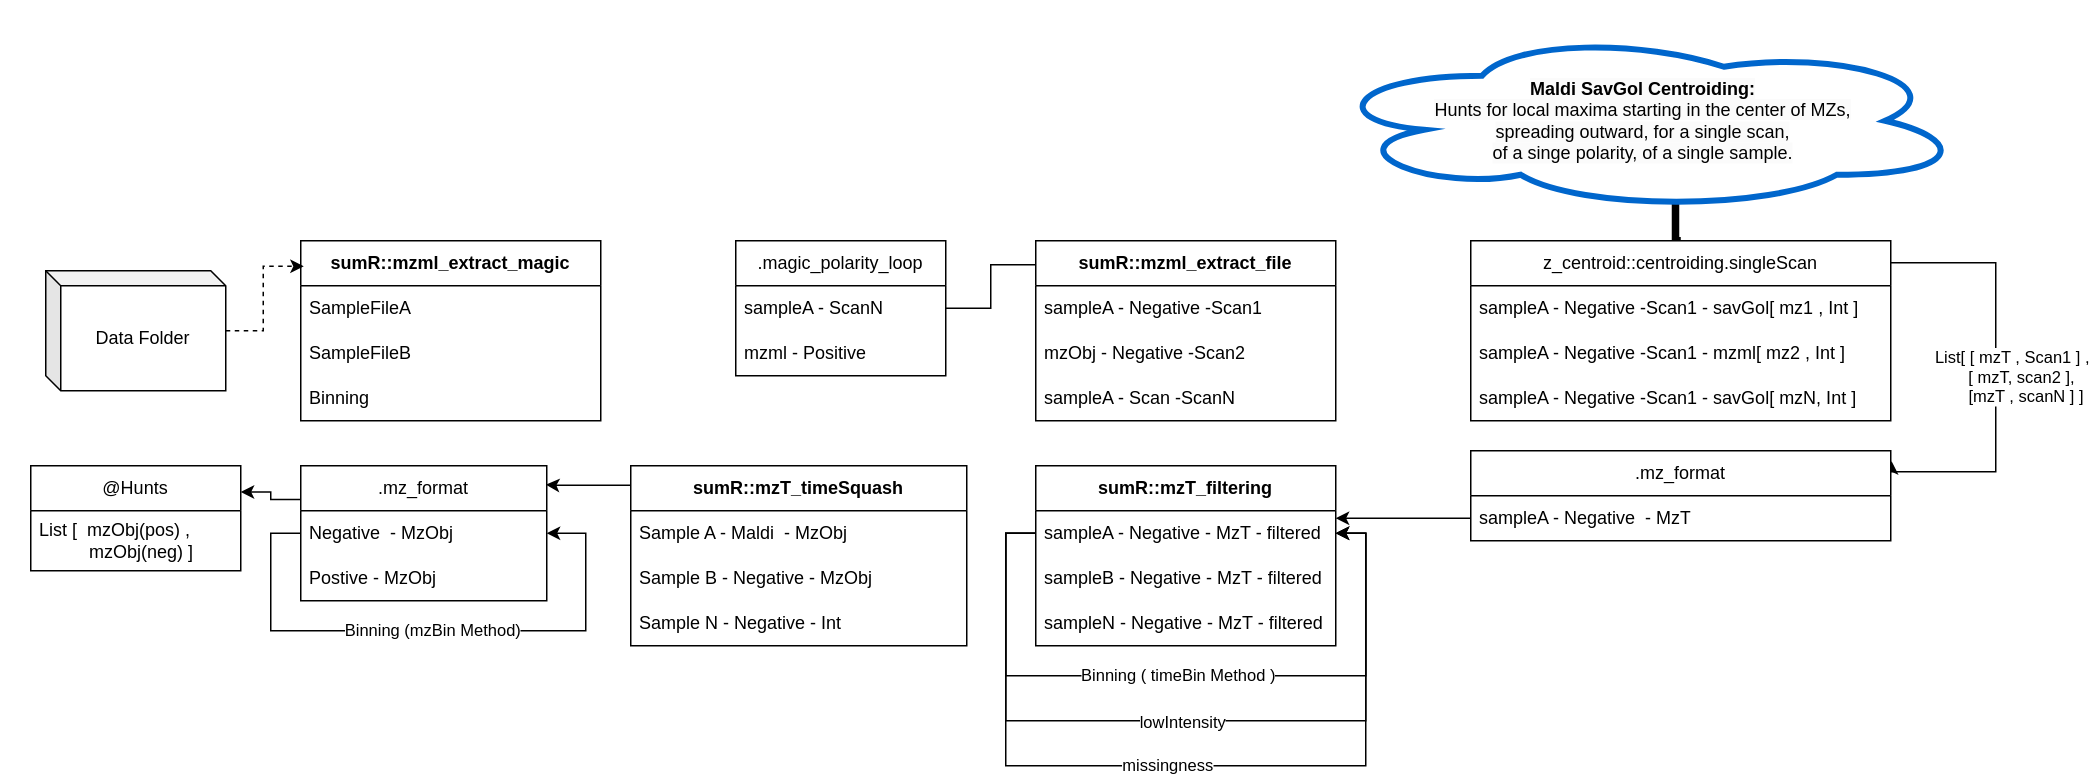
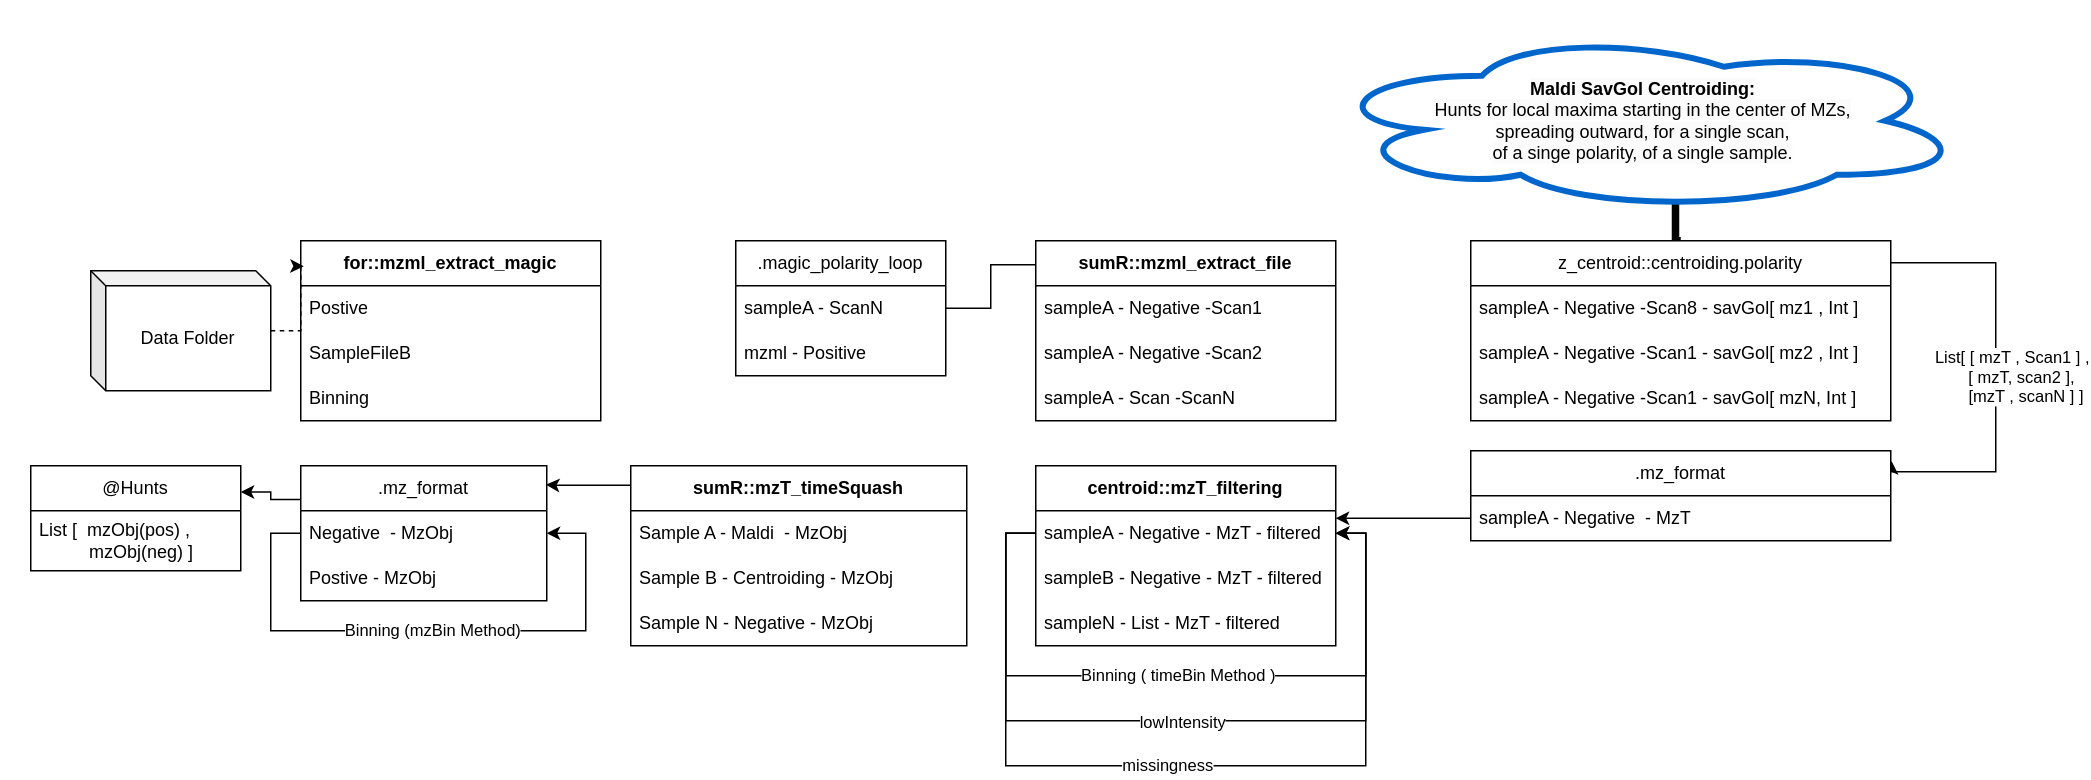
(451, 263) -> (451, 263)
(1681, 263) -> (1681, 263)
(358, 308) -> (343, 308)
(1682, 308) -> (1682, 308)
(136, 331) -> (181, 331)
(1151, 353) -> (1159, 353)
(1676, 353) -> (1682, 353)
(1186, 488) -> (1186, 488)
(759, 578) -> (772, 578)
(749, 623) -> (759, 623)
(1187, 623) -> (1178, 623)
